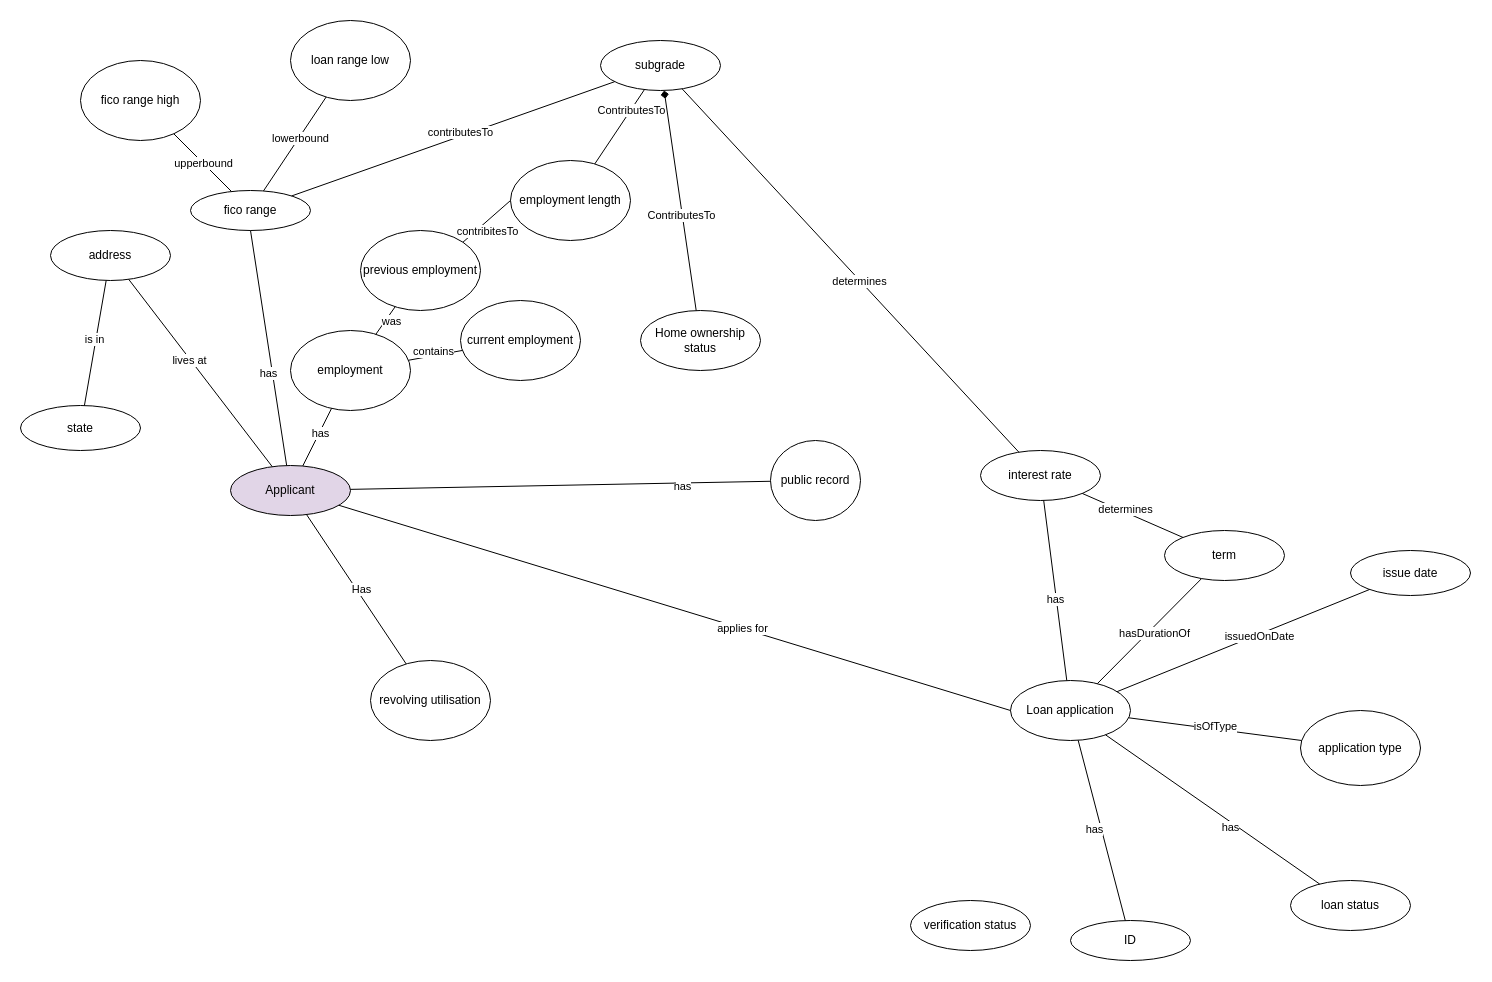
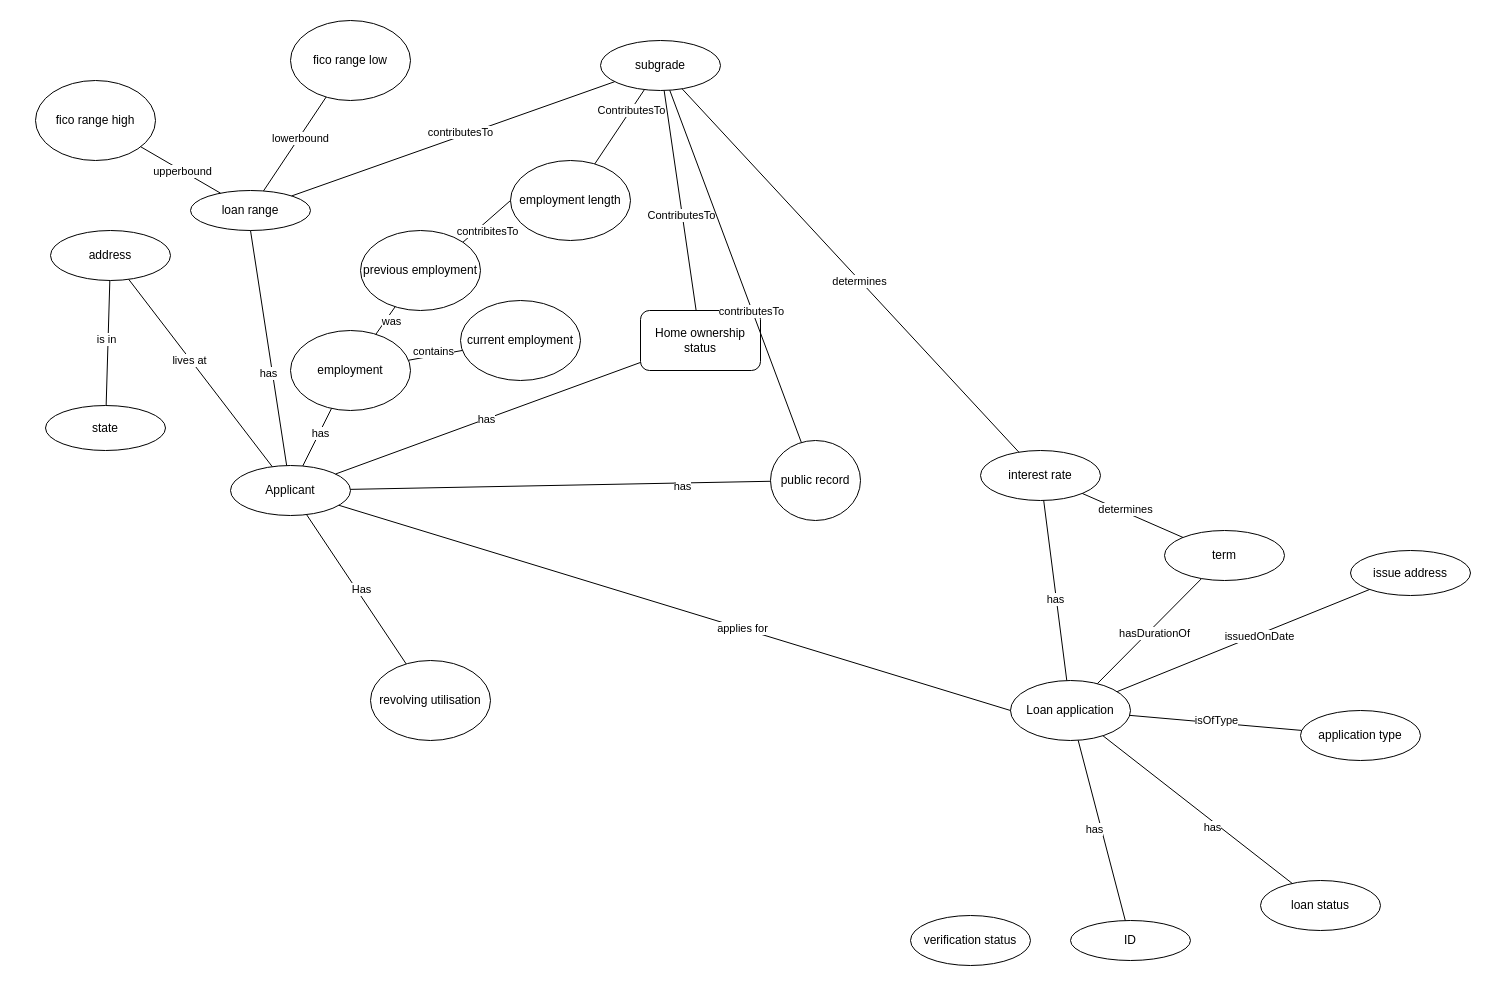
(351, 61) -> (351, 61)
(665, 99) -> (665, 95)
(141, 101) -> (96, 121)
(251, 211) -> (251, 211)
none -> (736, 266)
(701, 341) -> (701, 341)
none -> (488, 418)
(81, 428) -> (106, 428)
(291, 491) -> (291, 491)
(1411, 574) -> (1411, 574)
(1361, 748) -> (1361, 736)
(1351, 906) -> (1321, 906)
(971, 926) -> (971, 941)
